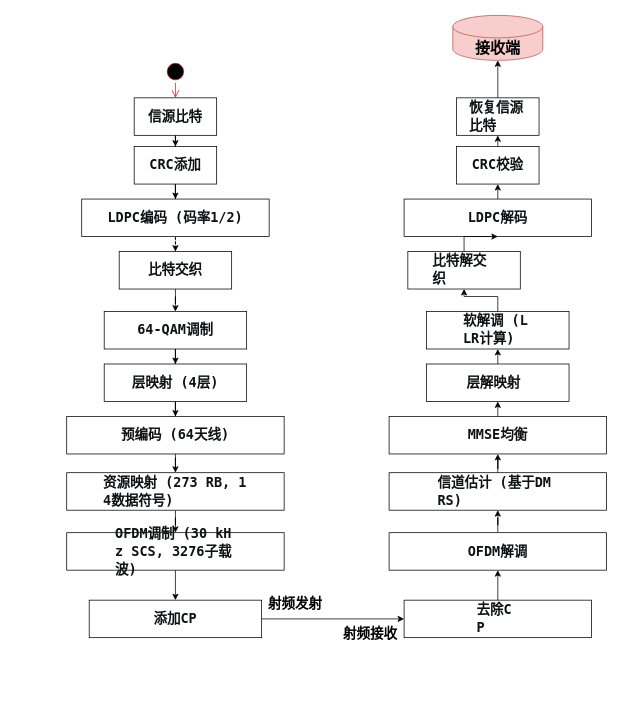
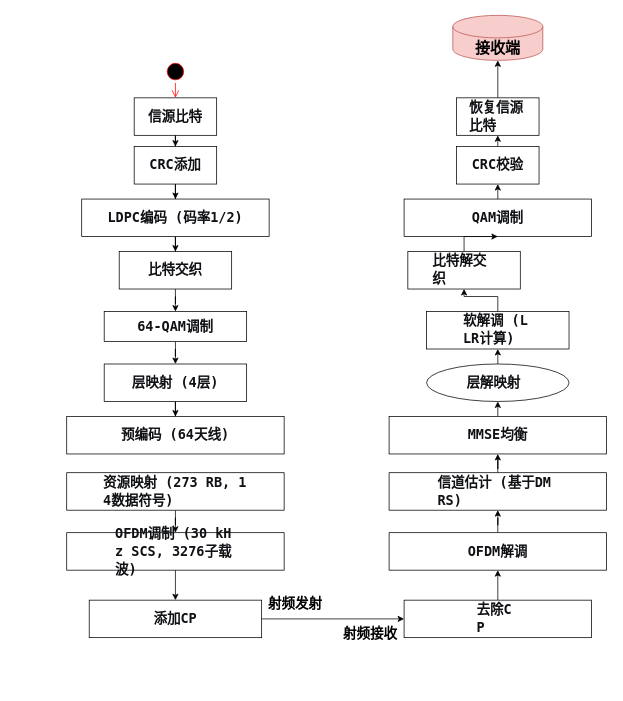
(498, 218) -> (498, 218)
(175, 238) -> (175, 238)
(175, 330) -> (175, 327)
(498, 383) -> (498, 383)
(175, 466) -> none
